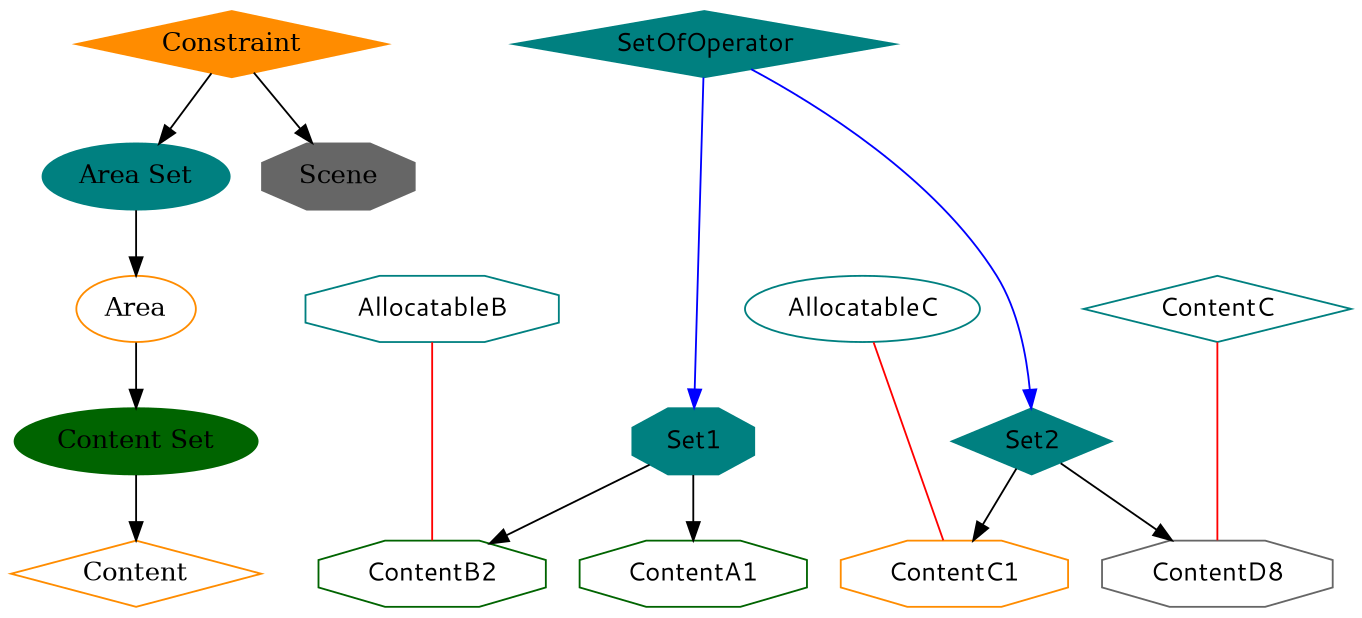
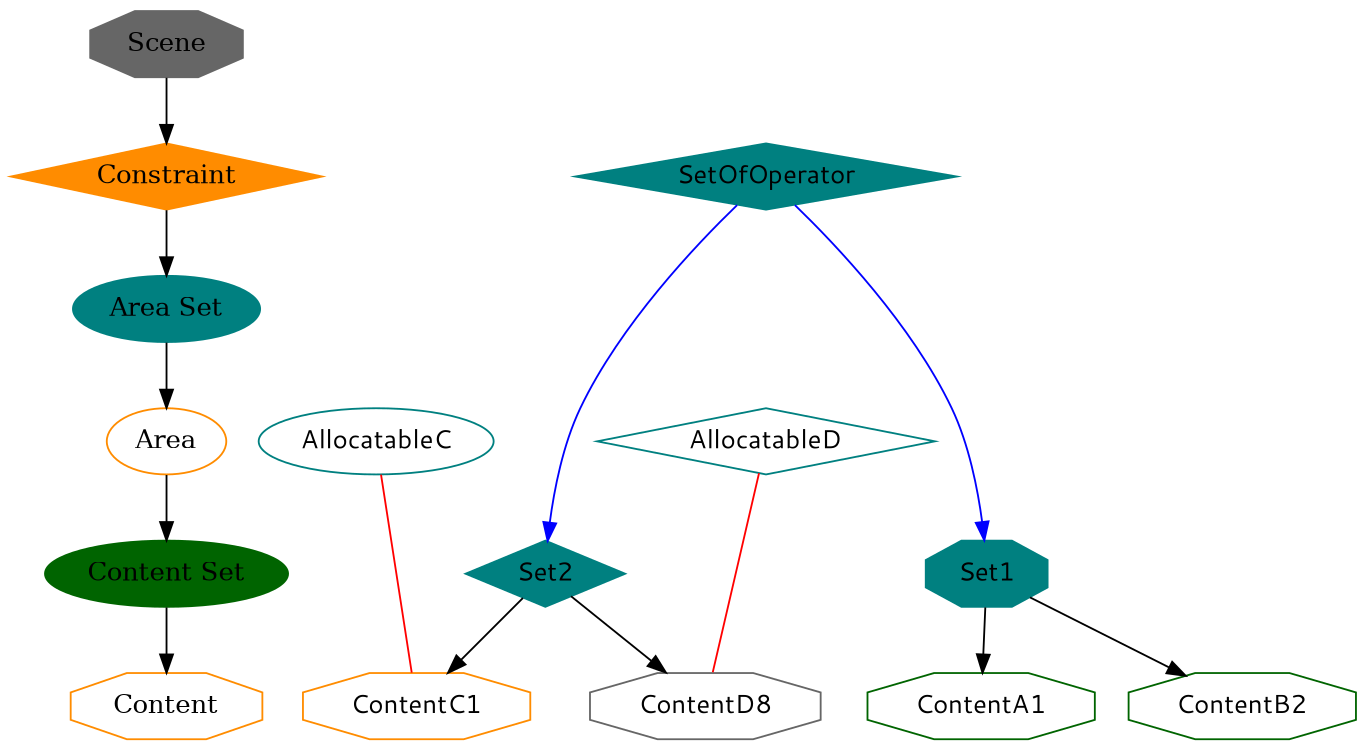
(277, 101) -> (167, 101)
(432, 309) -> none
(1217, 309) -> (766, 441)
(136, 574) -> (167, 706)
